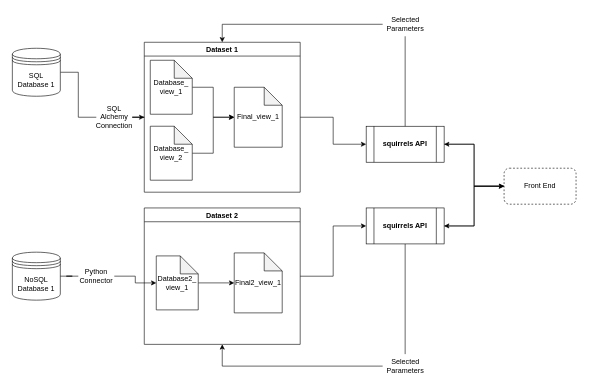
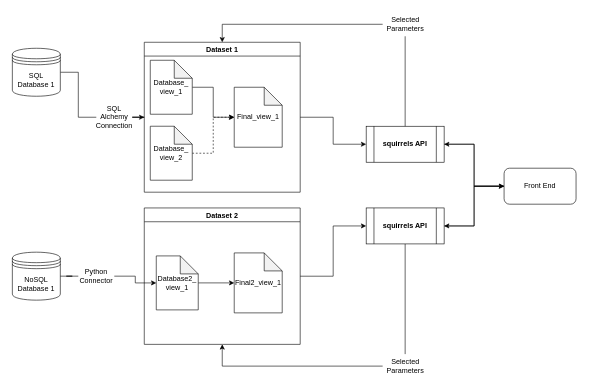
(213, 147) -> (213, 147)
(540, 186) -> (540, 186)
